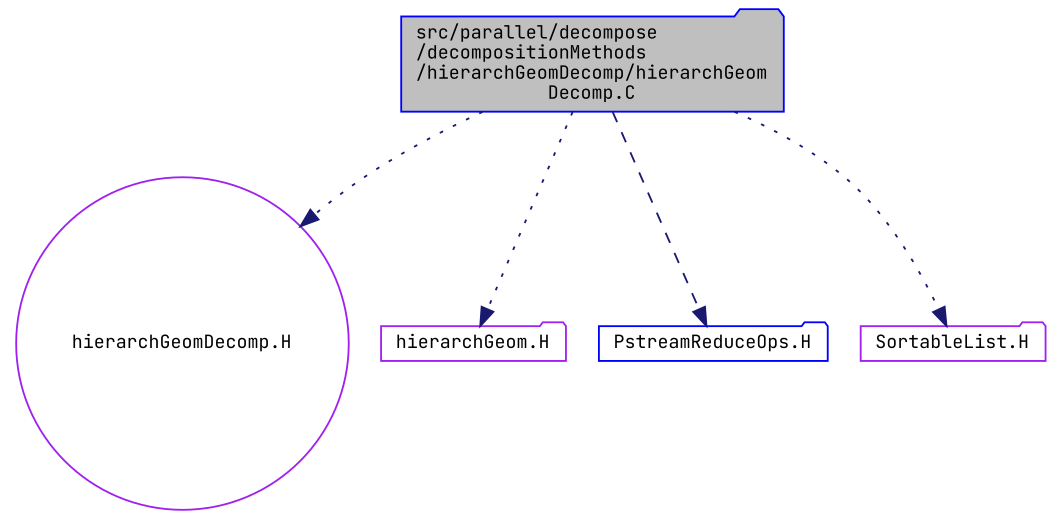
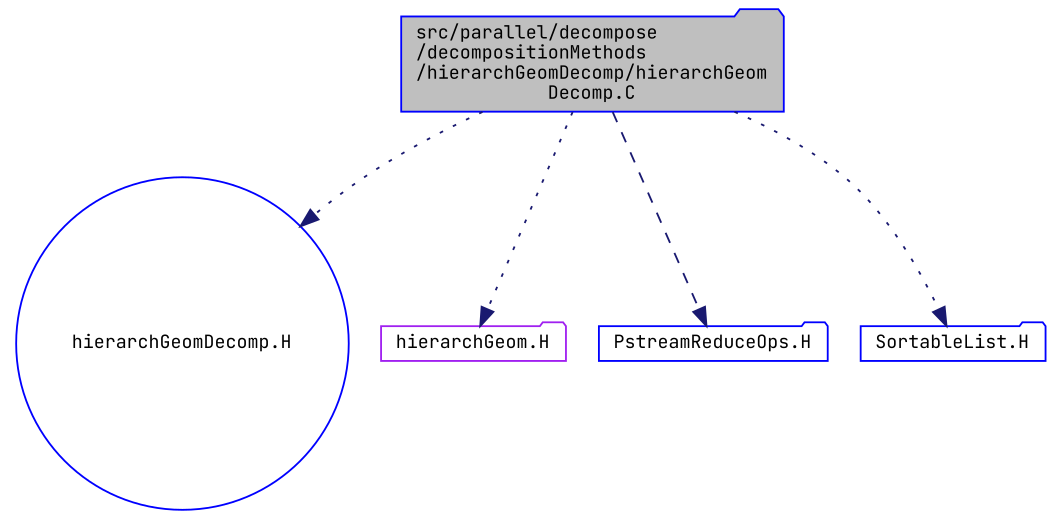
(182, 344) -> (182, 344)
(953, 344) -> (953, 344)
